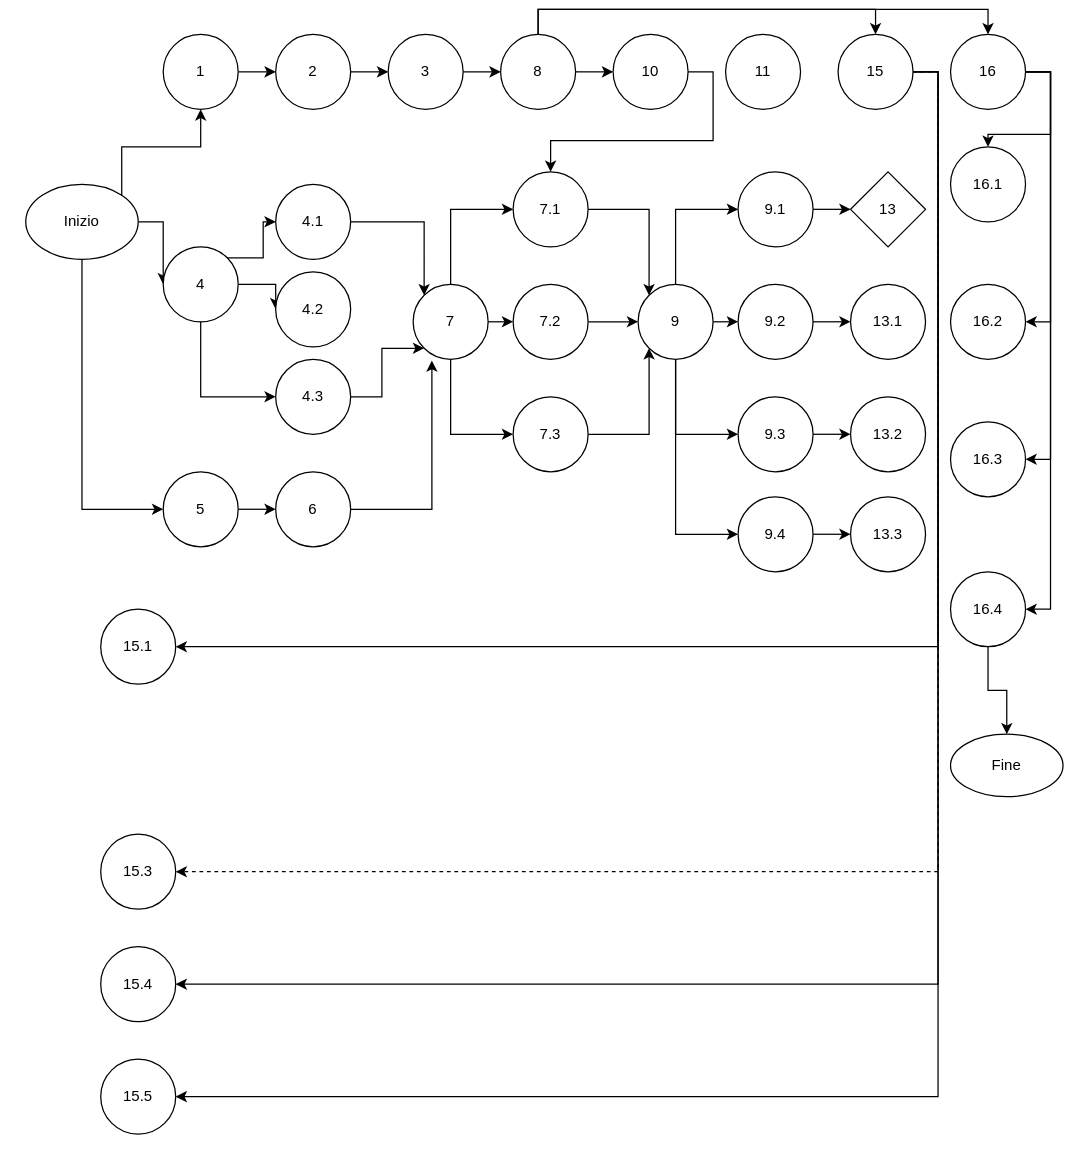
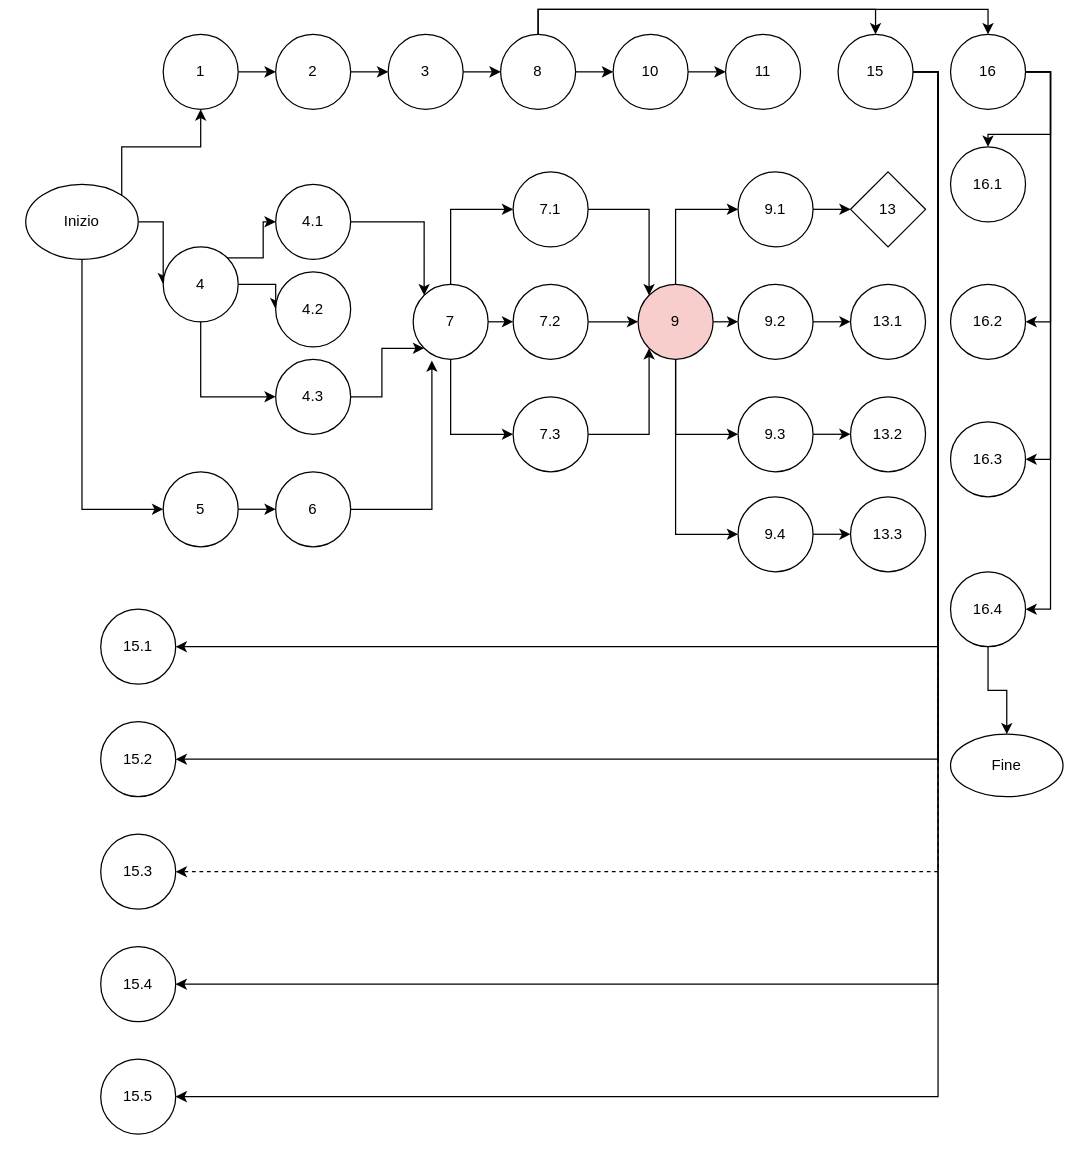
(656, 141) -> (714, 72)
(676, 322) -> (676, 322)
none -> (138, 759)
none -> (560, 759)
